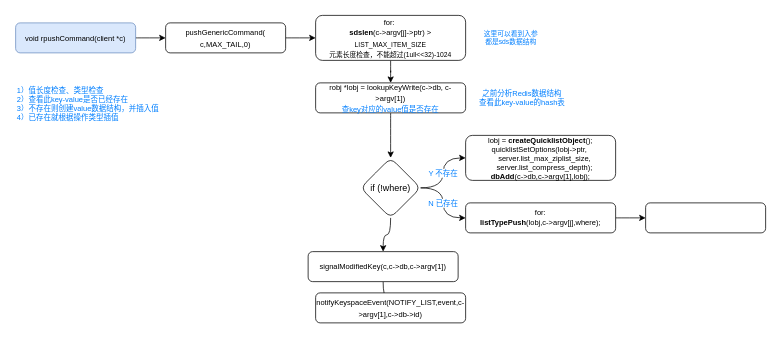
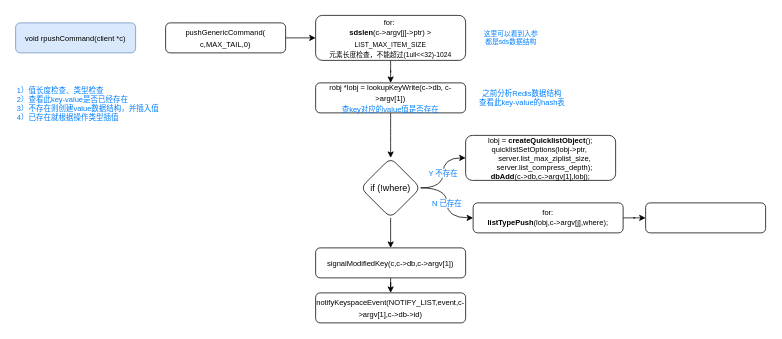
(158, 38) -> none
(540, 218) -> (548, 218)
(383, 267) -> (390, 263)
